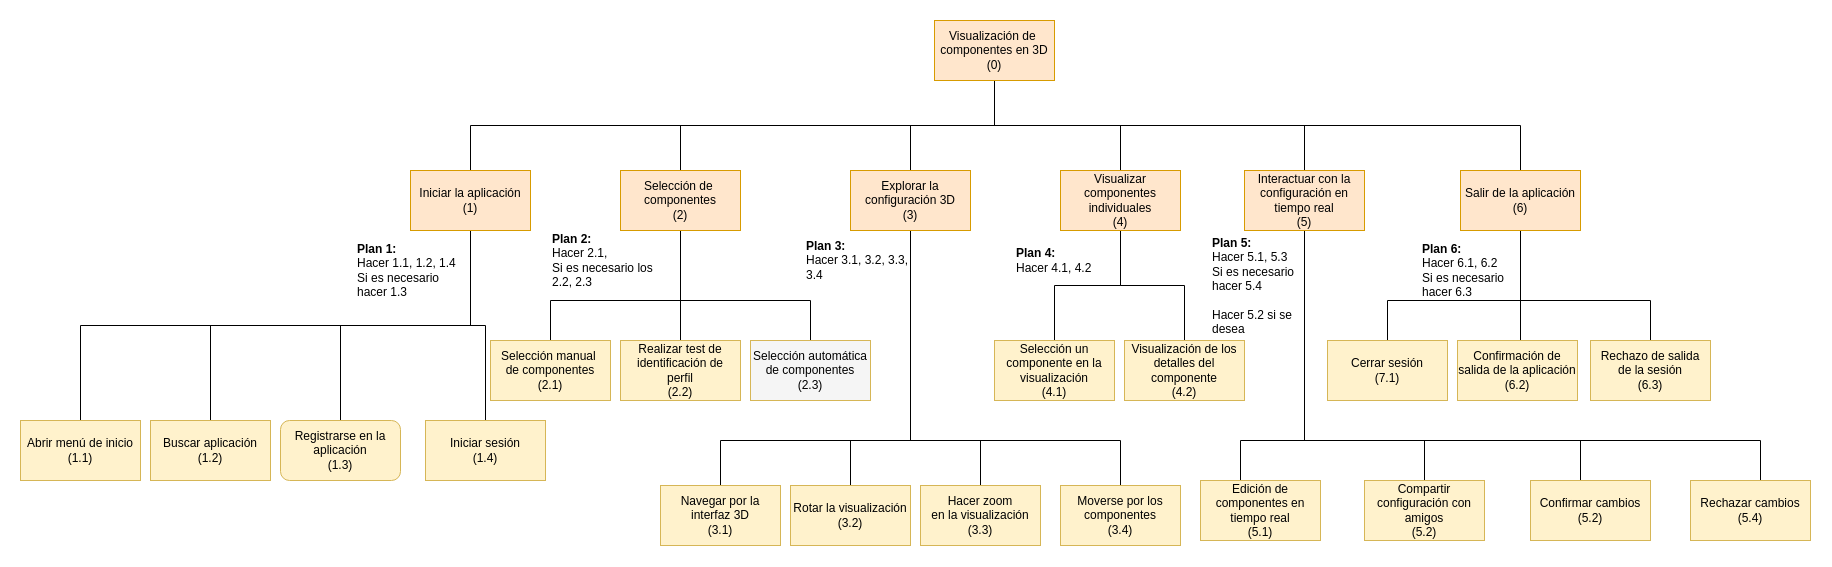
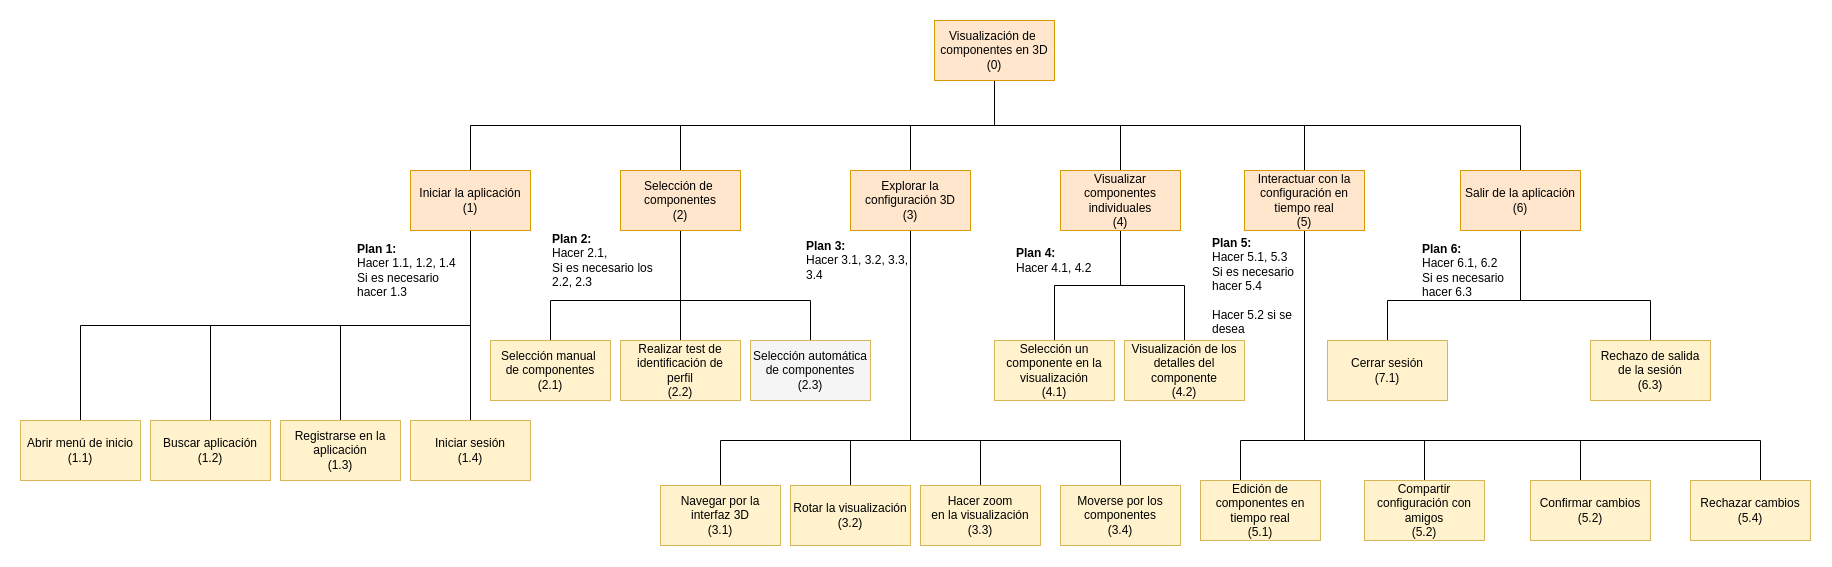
(1521, 321) -> none
(1518, 371) -> none
(341, 451) -> (341, 451)
(486, 451) -> (471, 451)
